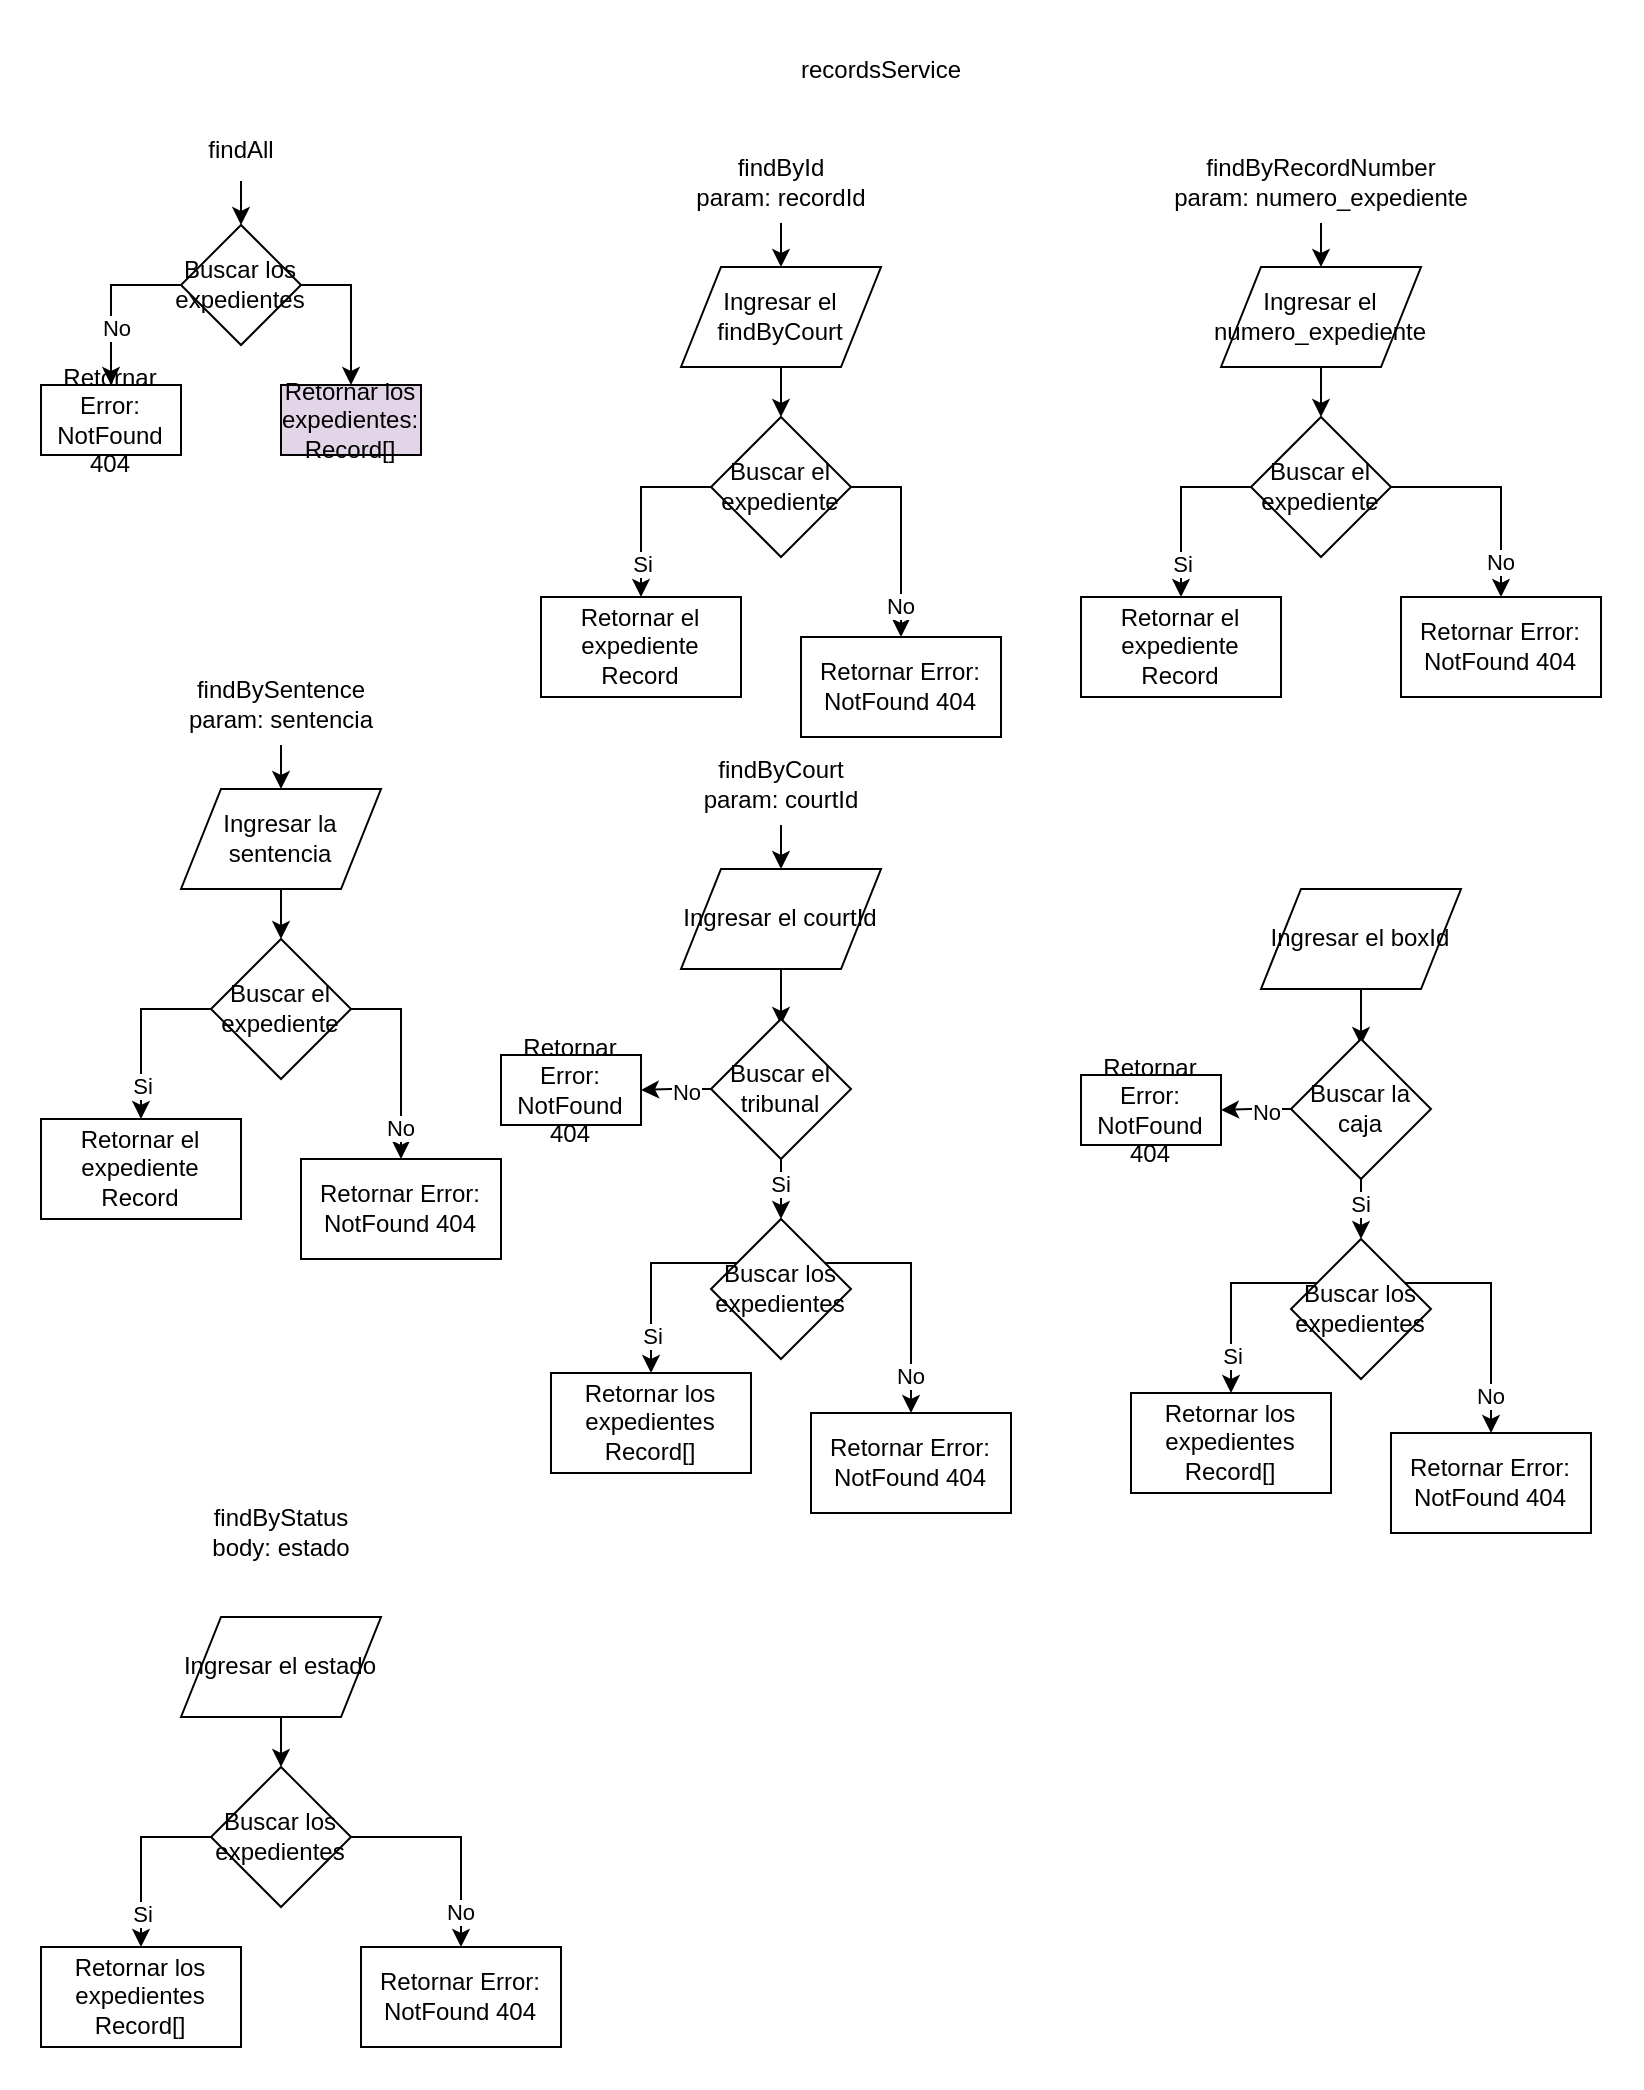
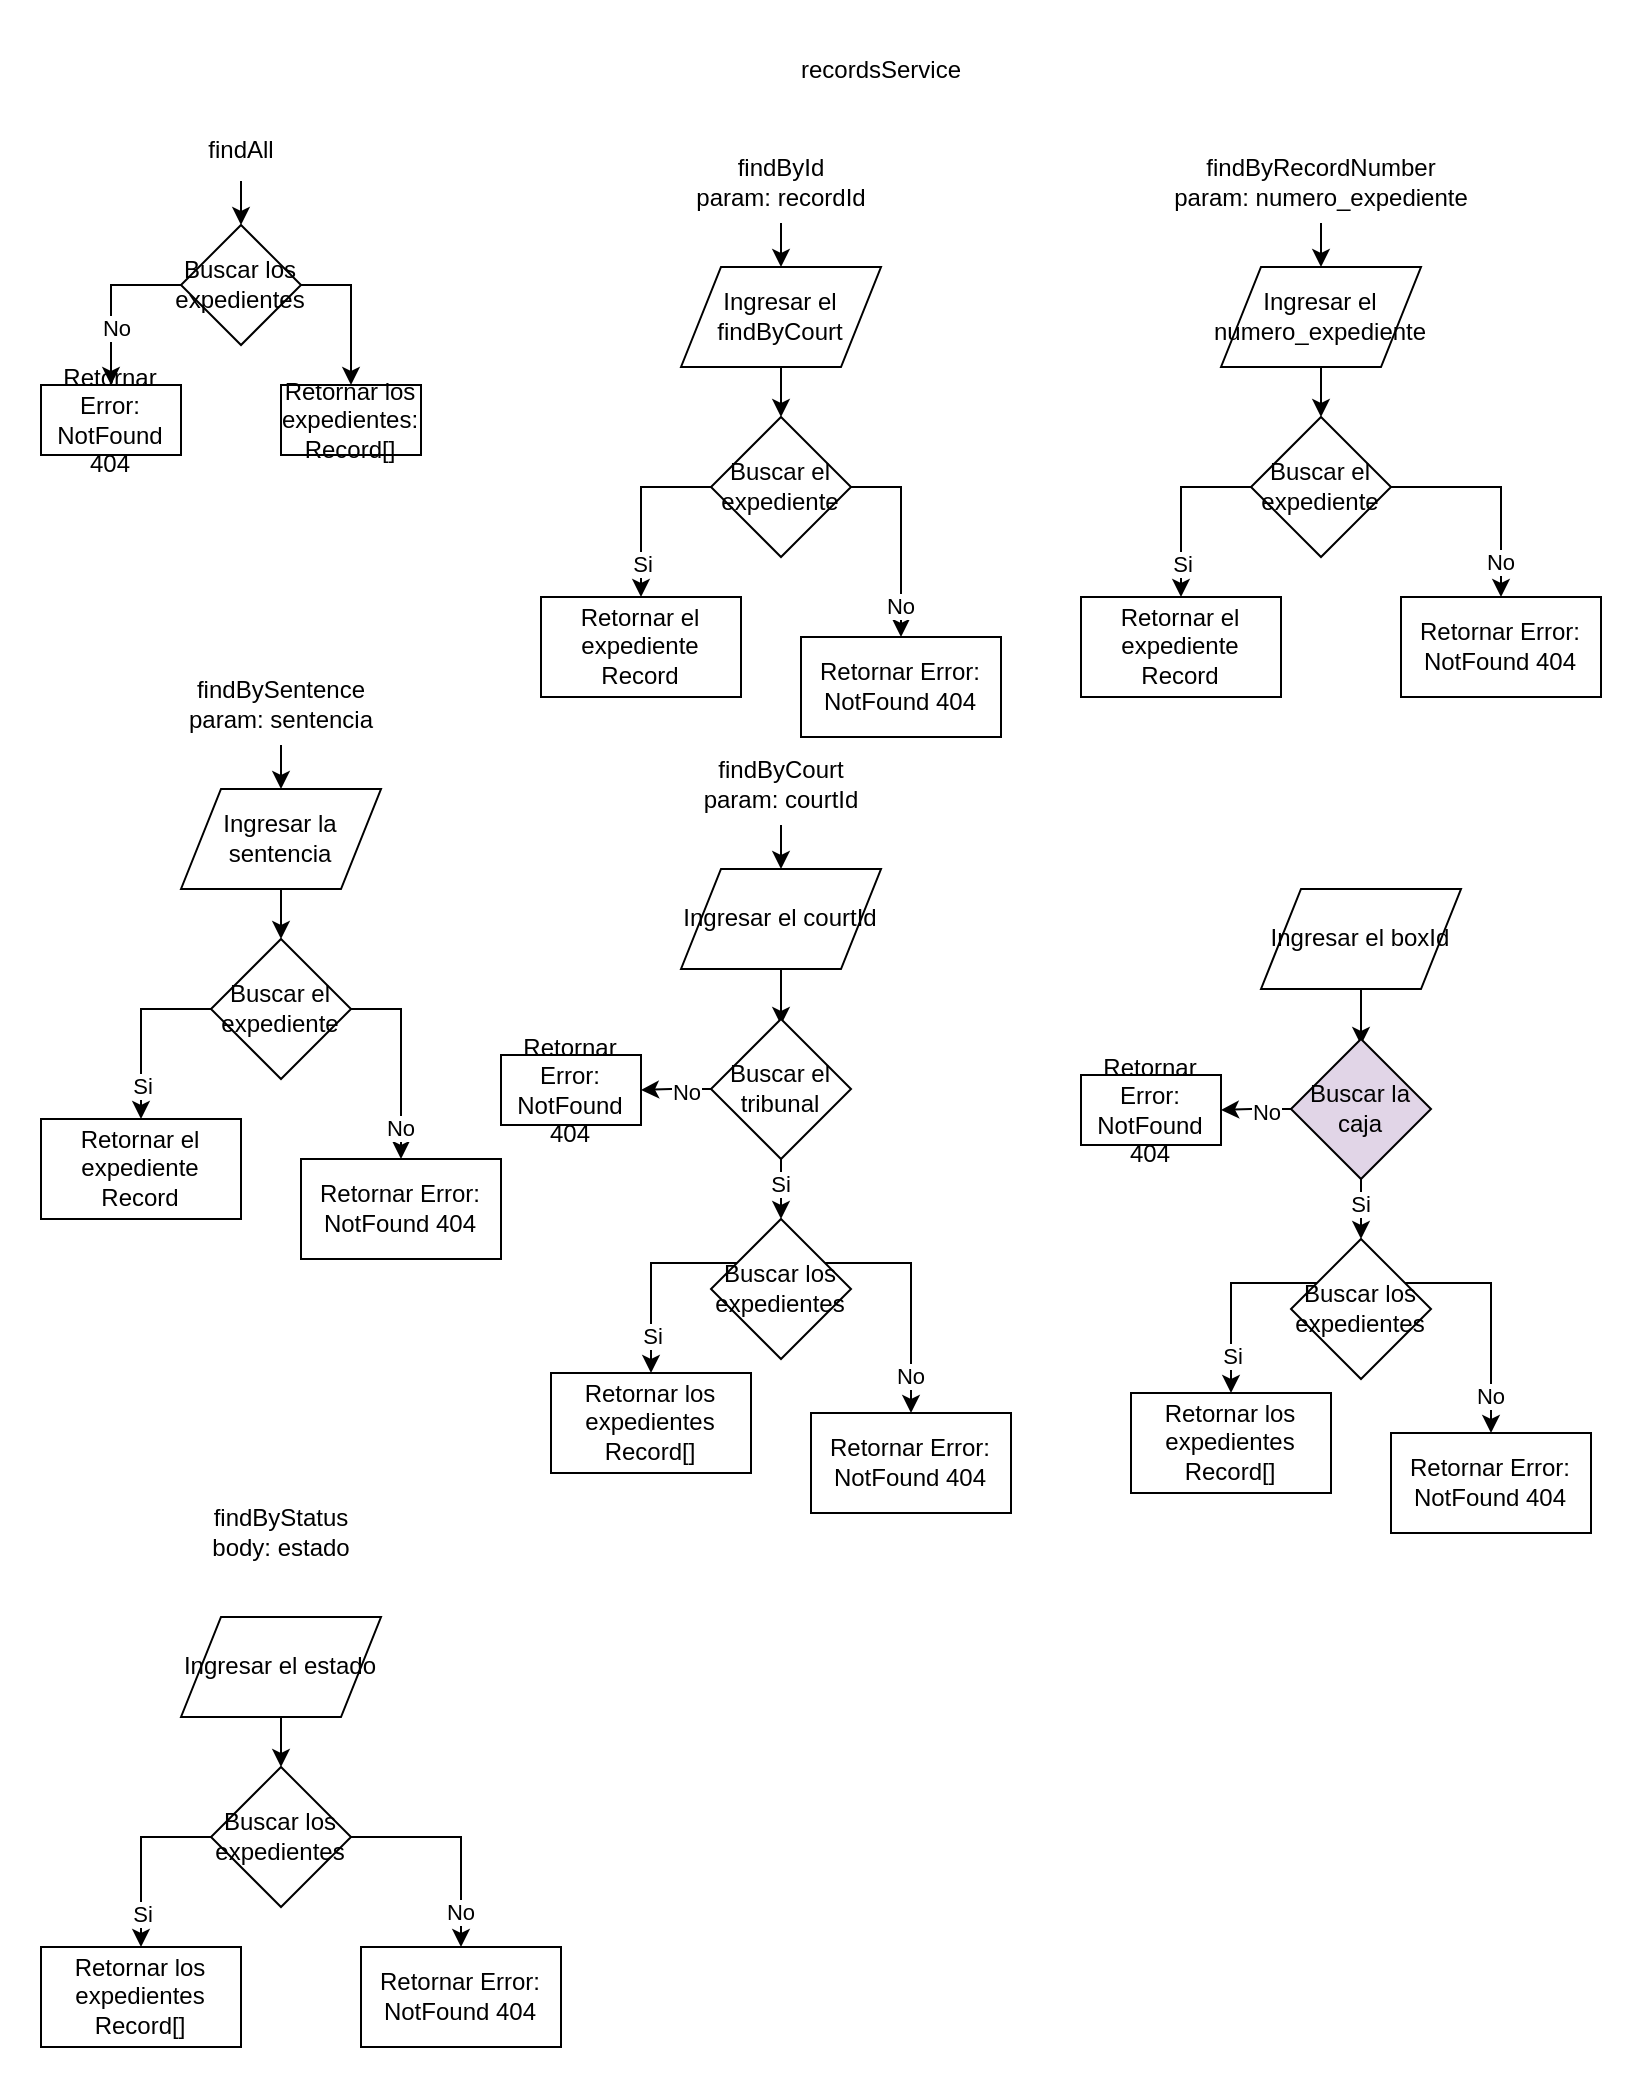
(351, 420) -> (351, 420)
(1361, 1109) -> (1361, 1109)
